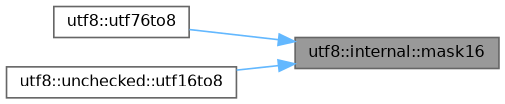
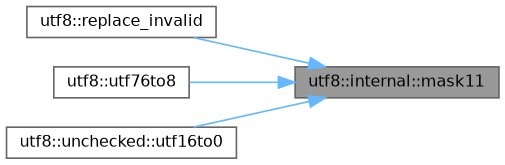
none -> (121, 22)
(397, 53) -> (397, 82)
(121, 82) -> (121, 143)
